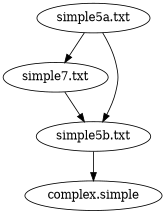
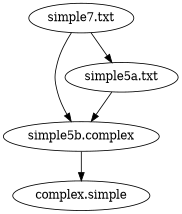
(77, 44) -> (99, 44)
(93, 136) -> (81, 136)
